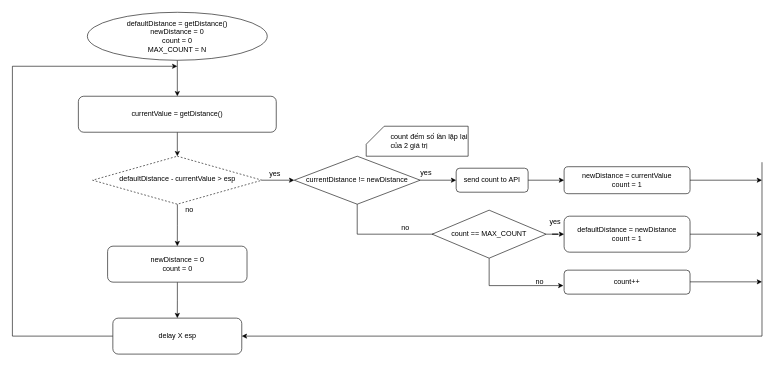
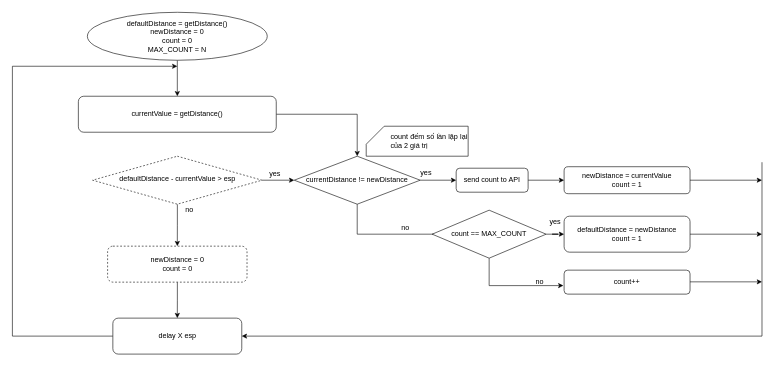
(177, 150) -> (356, 114)
(177, 264) -> (177, 264)
